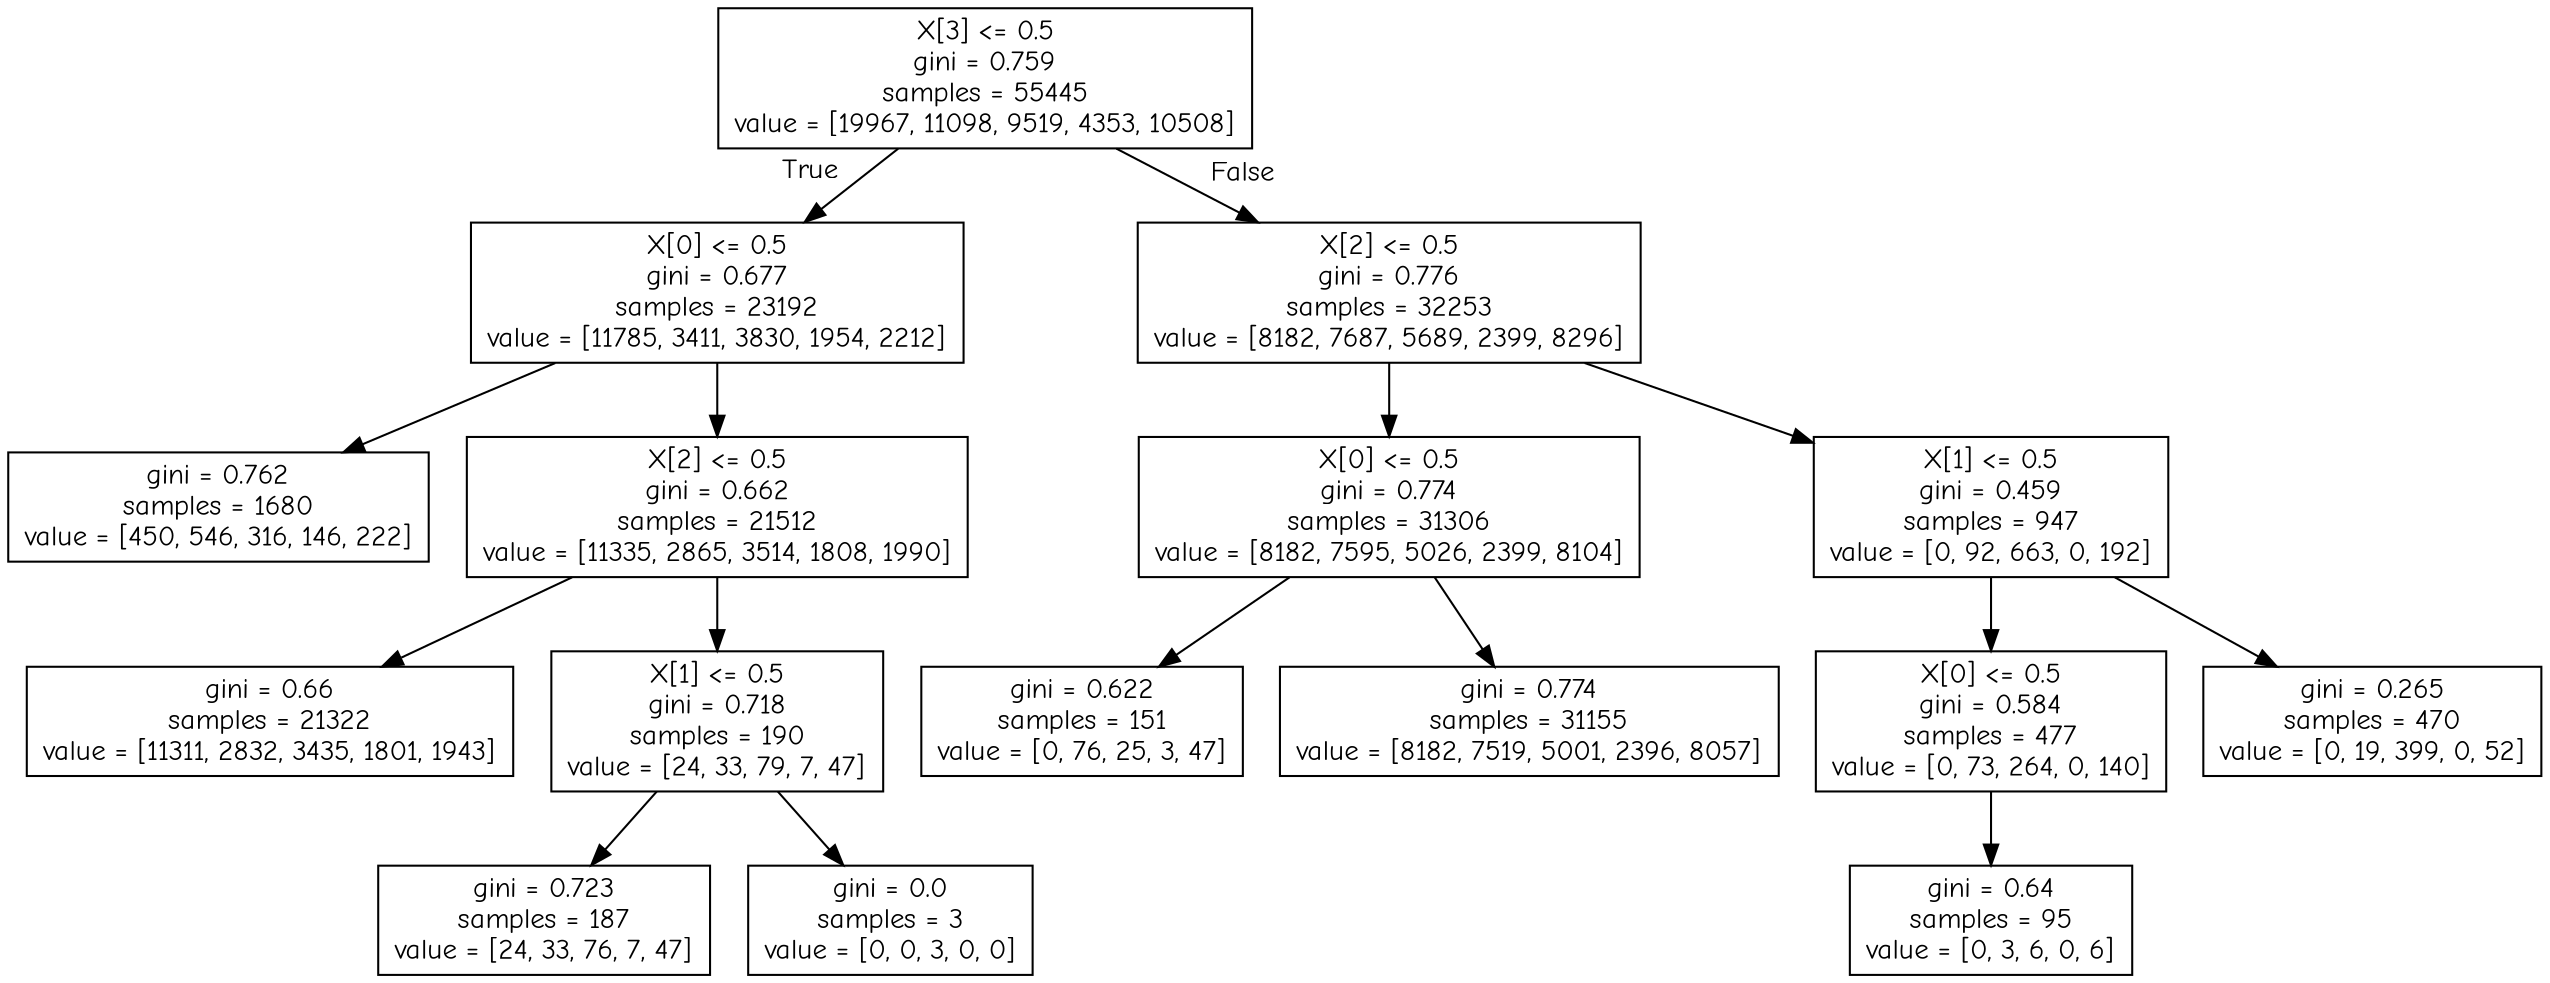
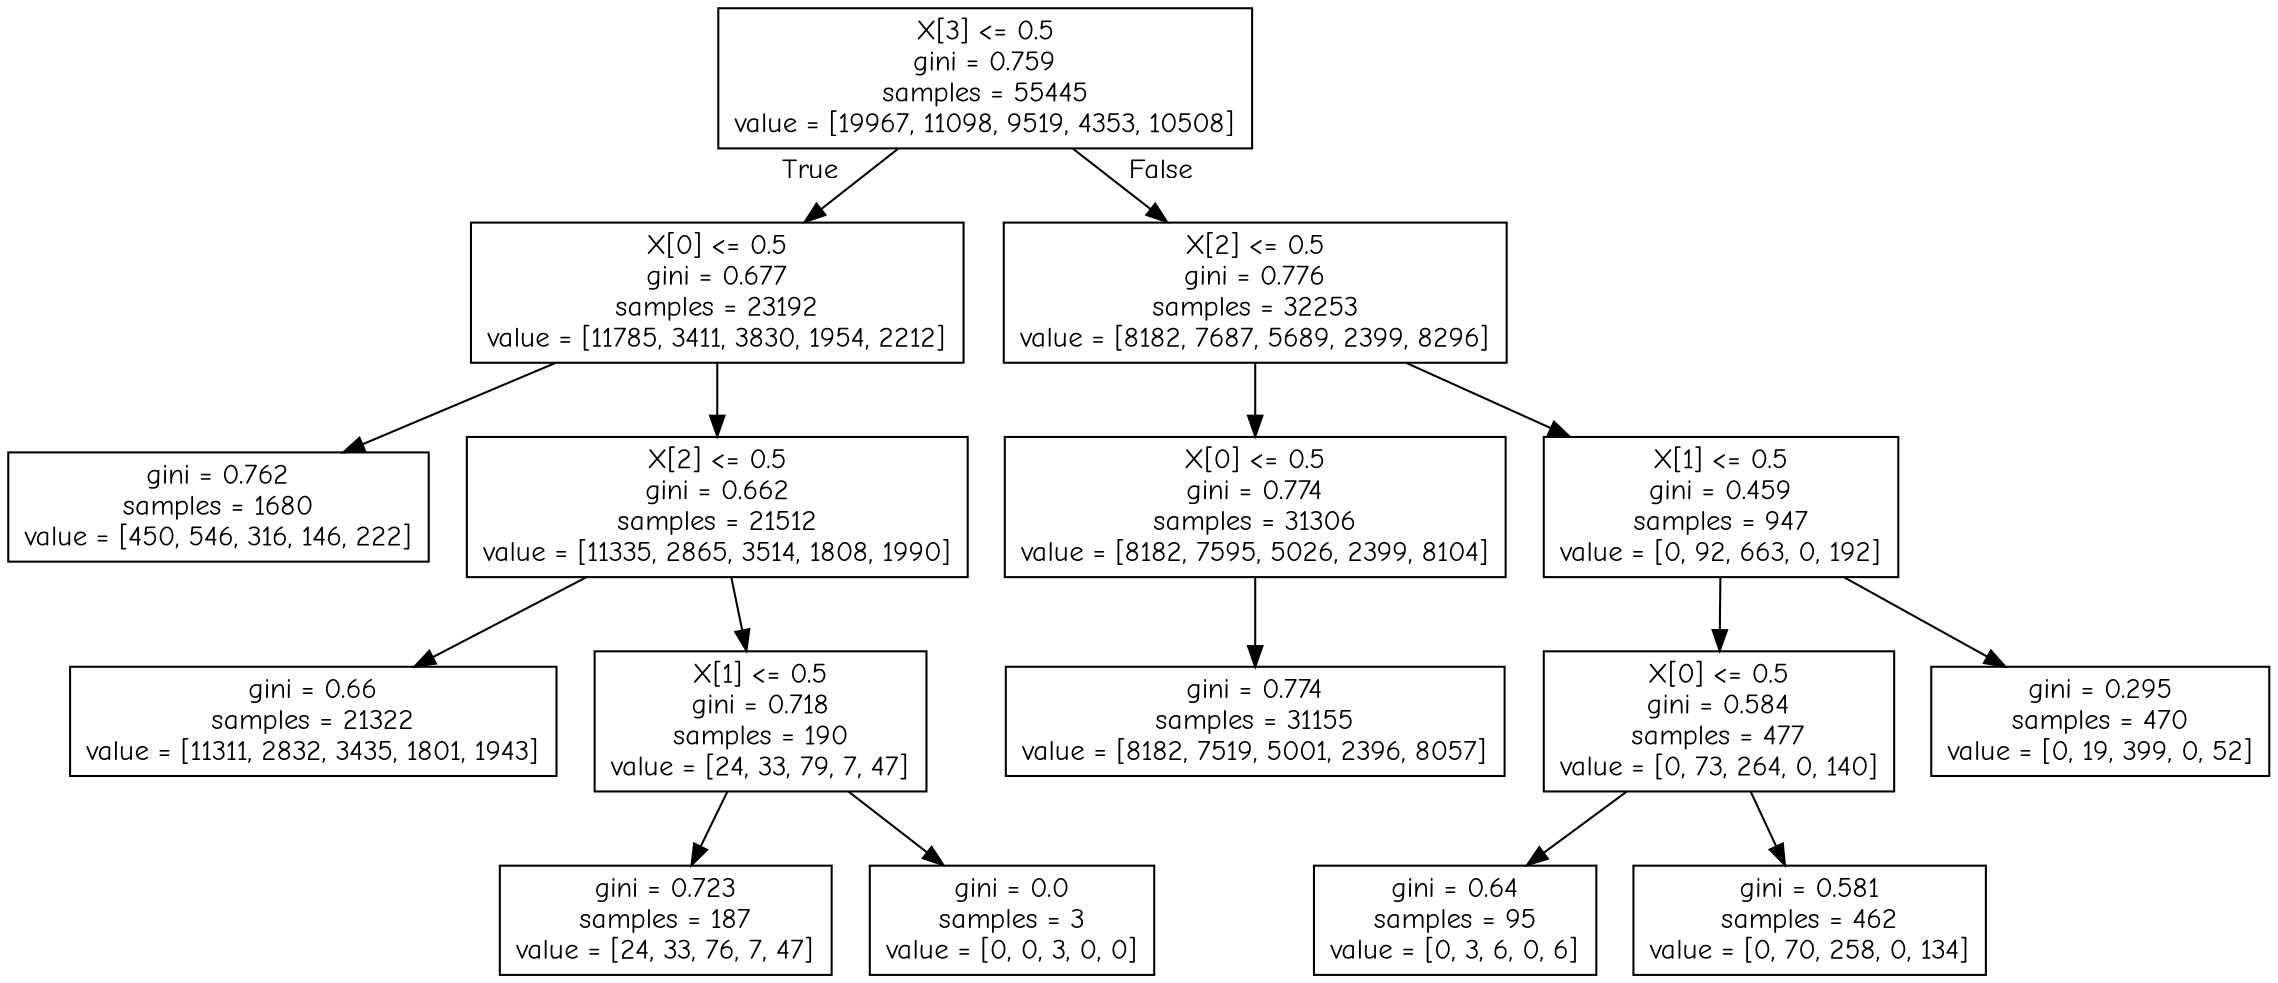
(1082, 721) -> none
(2372, 721) -> (2100, 721)
none -> (1810, 920)
